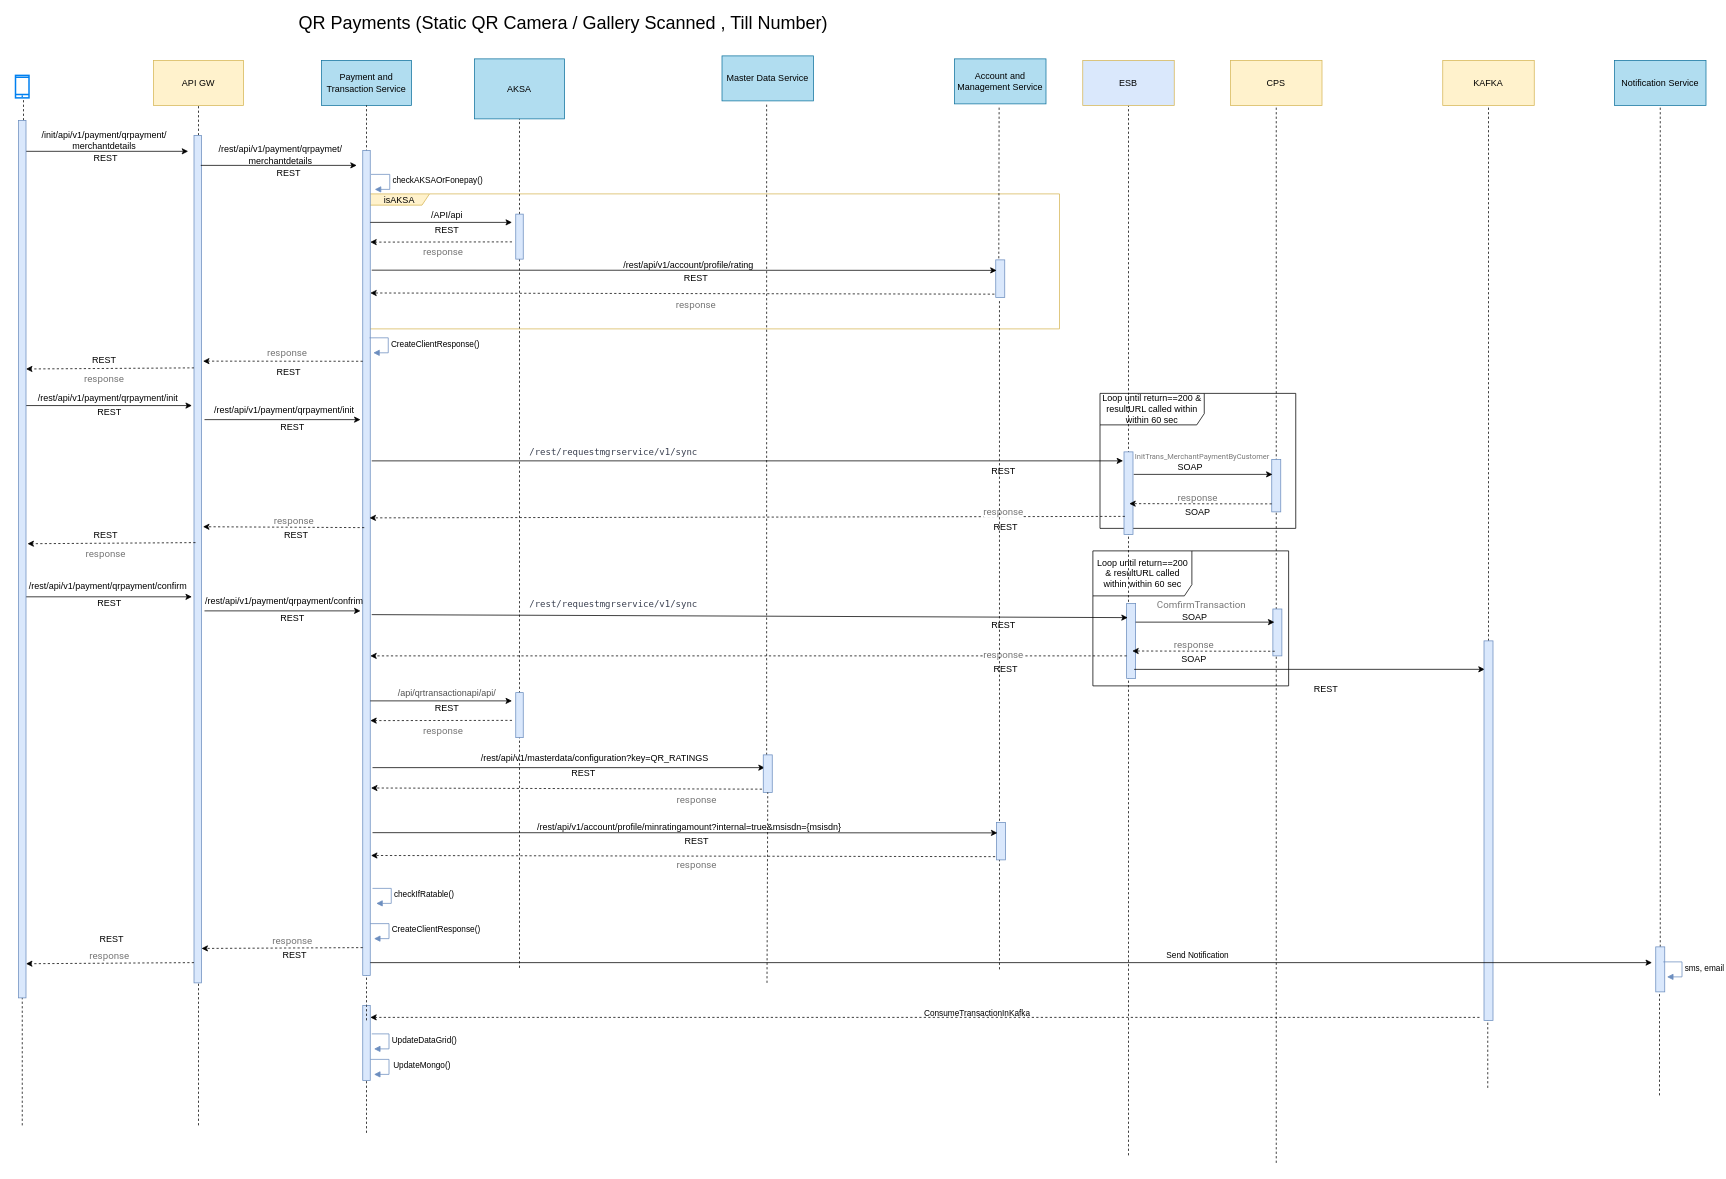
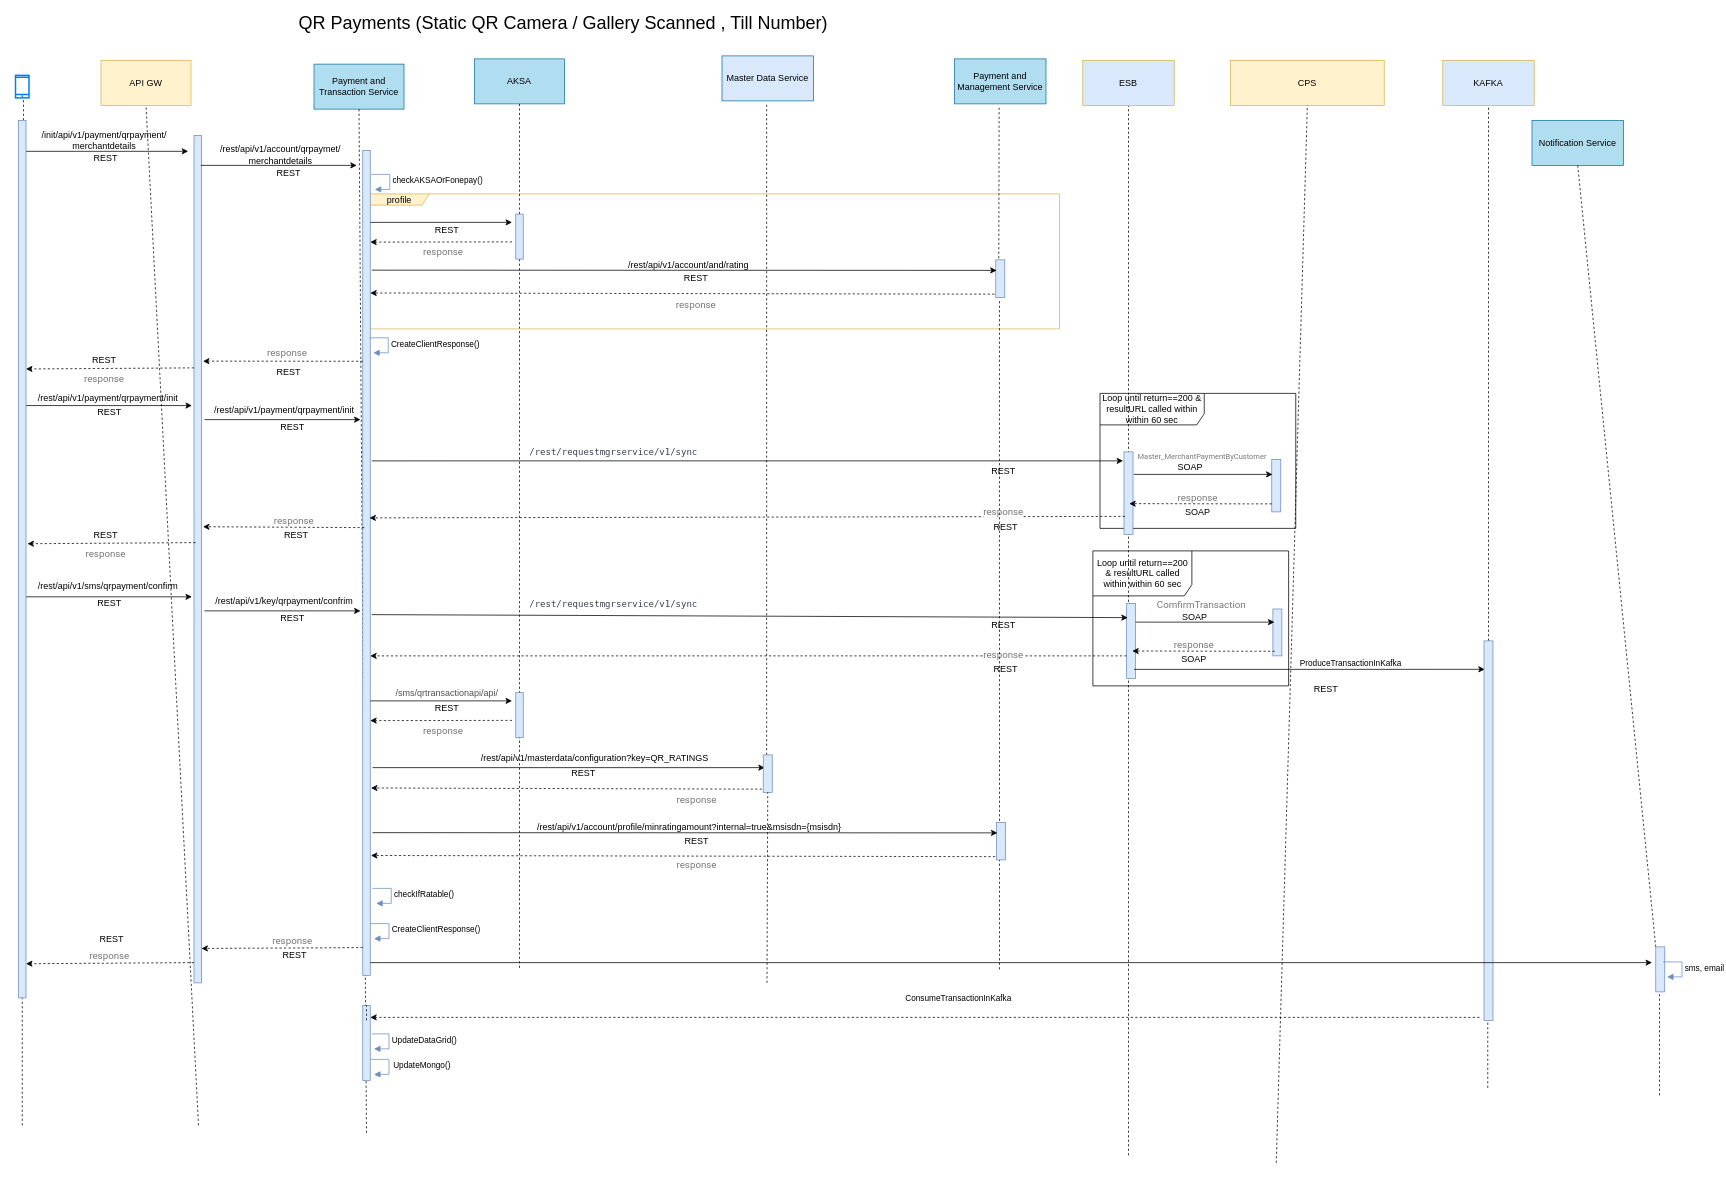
(768, 78) -> (768, 78)
(1000, 81) -> (1000, 81)
(198, 83) -> (146, 83)
(366, 83) -> (359, 87)
(1276, 83) -> (1307, 83)
(1488, 83) -> (1488, 83)
(1660, 83) -> (1578, 143)
(519, 89) -> (519, 81)
(281, 155) -> (281, 155)
(399, 200) -> (399, 200)
(447, 215) -> none
(689, 265) -> (689, 265)
(1202, 456) -> (1202, 456)
(108, 586) -> (108, 586)
(284, 601) -> (284, 601)
none -> (1350, 663)
(447, 693) -> (447, 693)
(1197, 955) -> none
(977, 1013) -> (958, 998)
